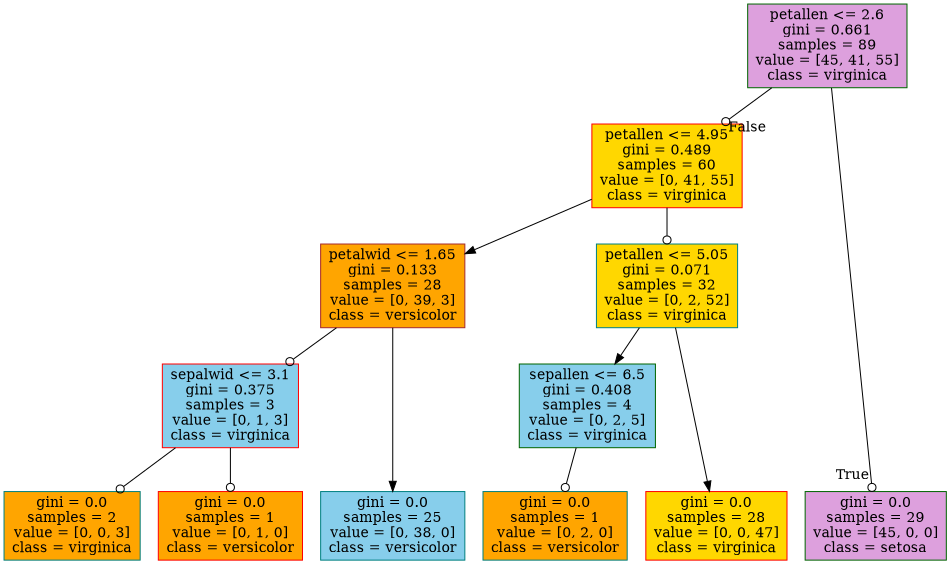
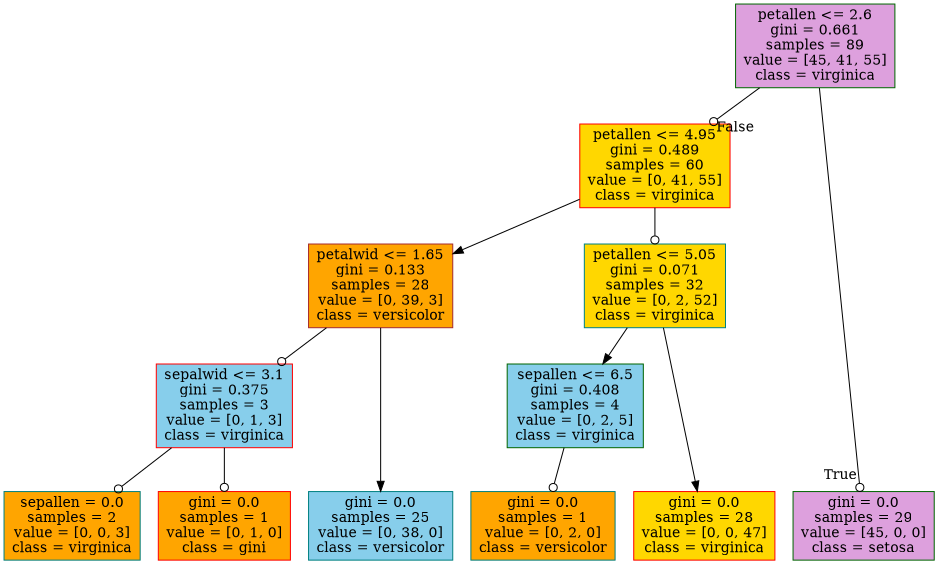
(72, 526) -> (72, 526)
(230, 526) -> (224, 526)
